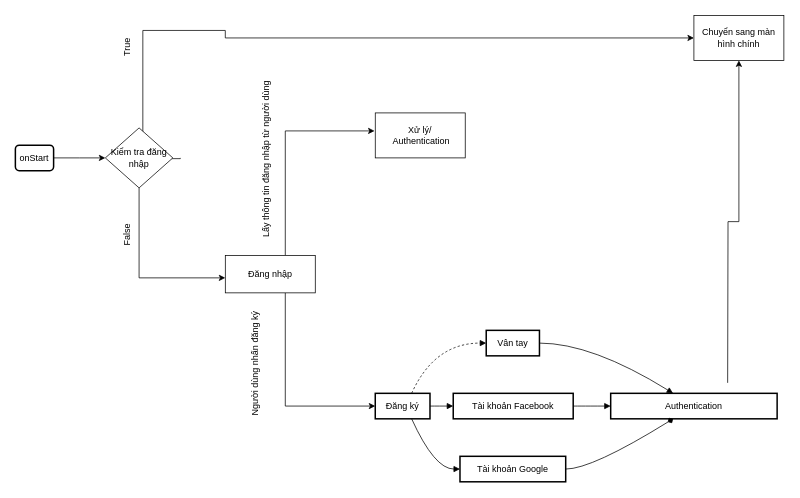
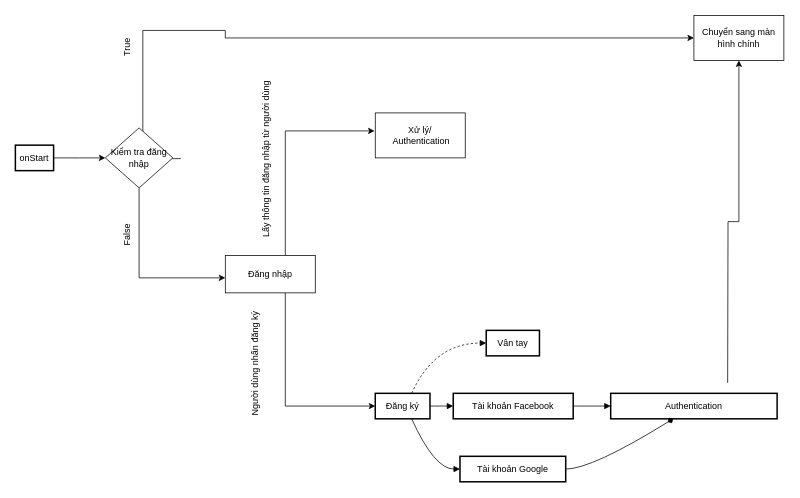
(35, 158) -> (35, 158)
(606, 358) -> none
